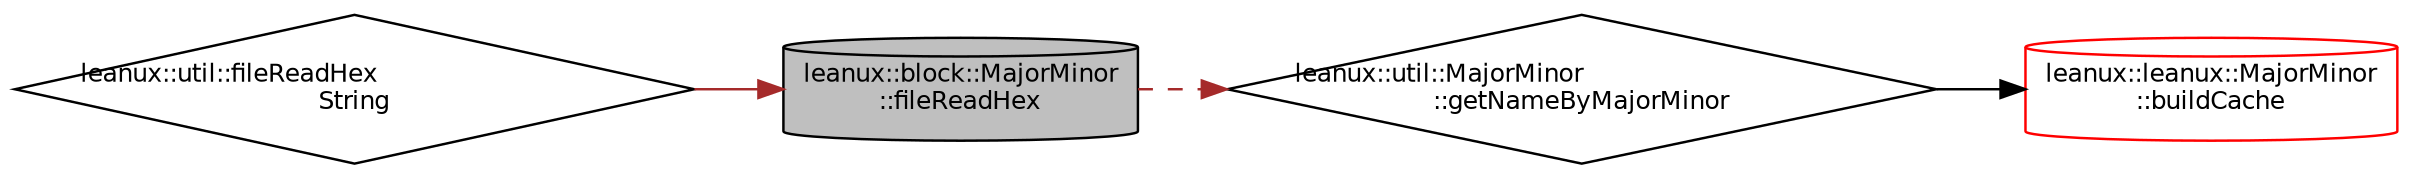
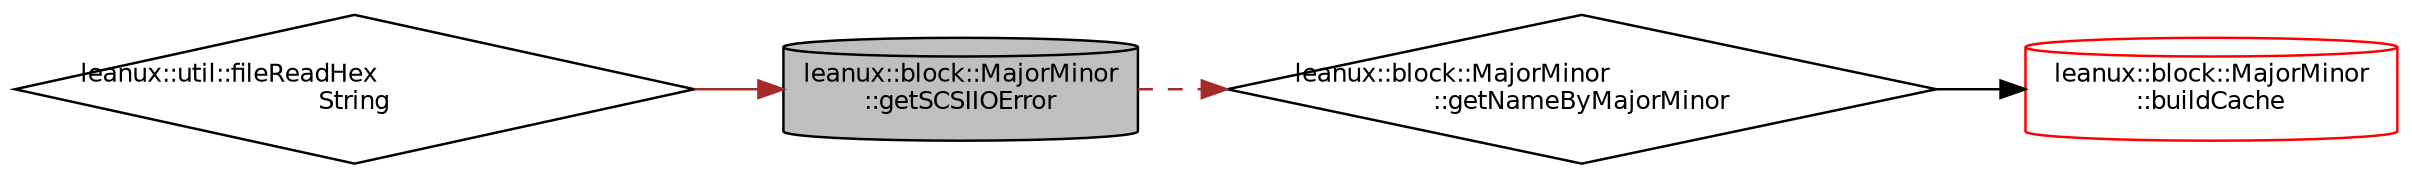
(961, 89) -> (961, 89)
(1582, 89) -> (1582, 89)
(2211, 89) -> (2211, 89)
